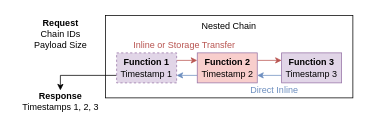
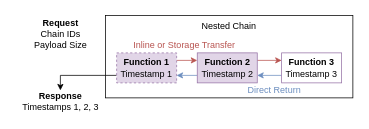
(227, 68) -> (227, 68)
(312, 68) -> (312, 68)
(275, 90) -> (275, 90)
